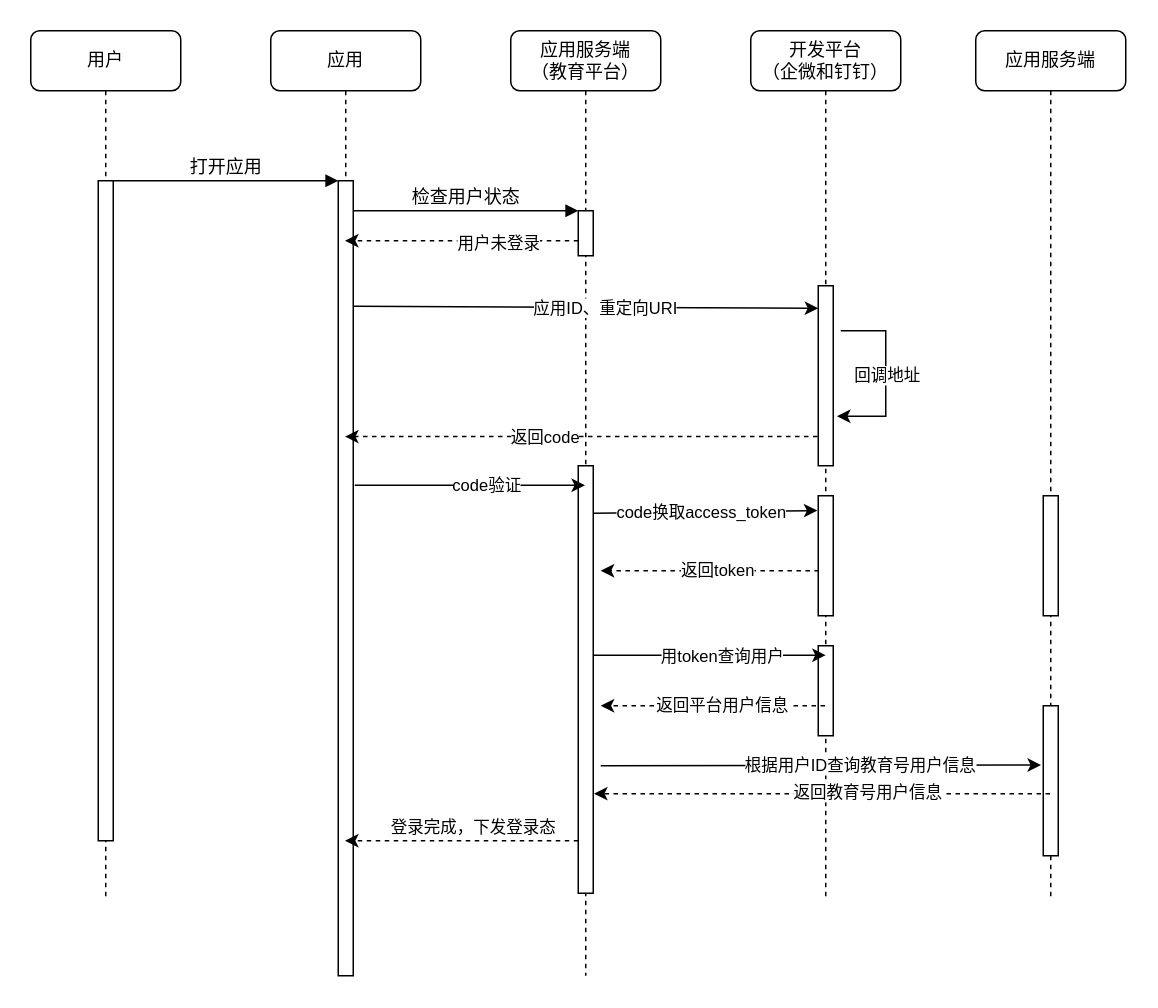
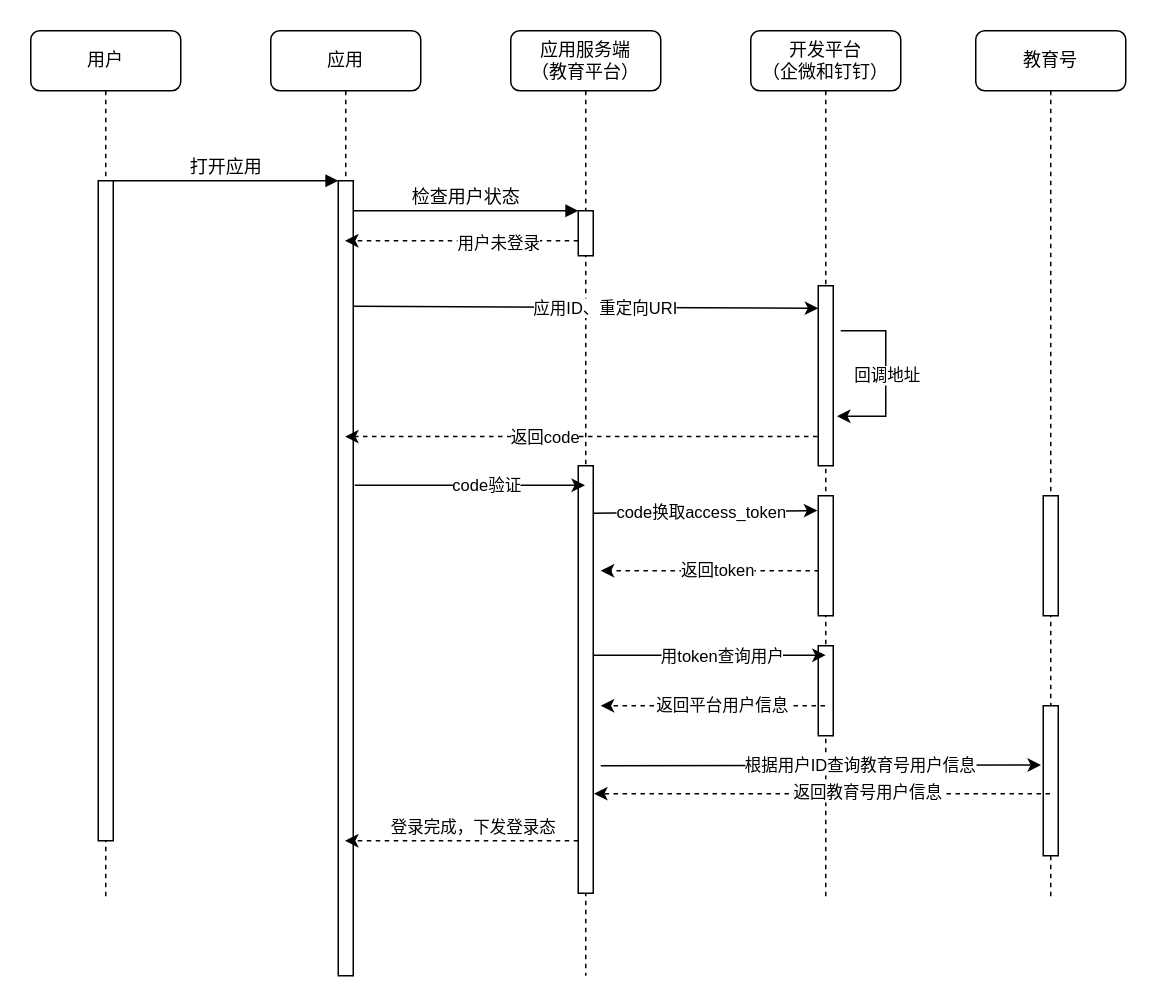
(1051, 61) -> (1051, 61)
